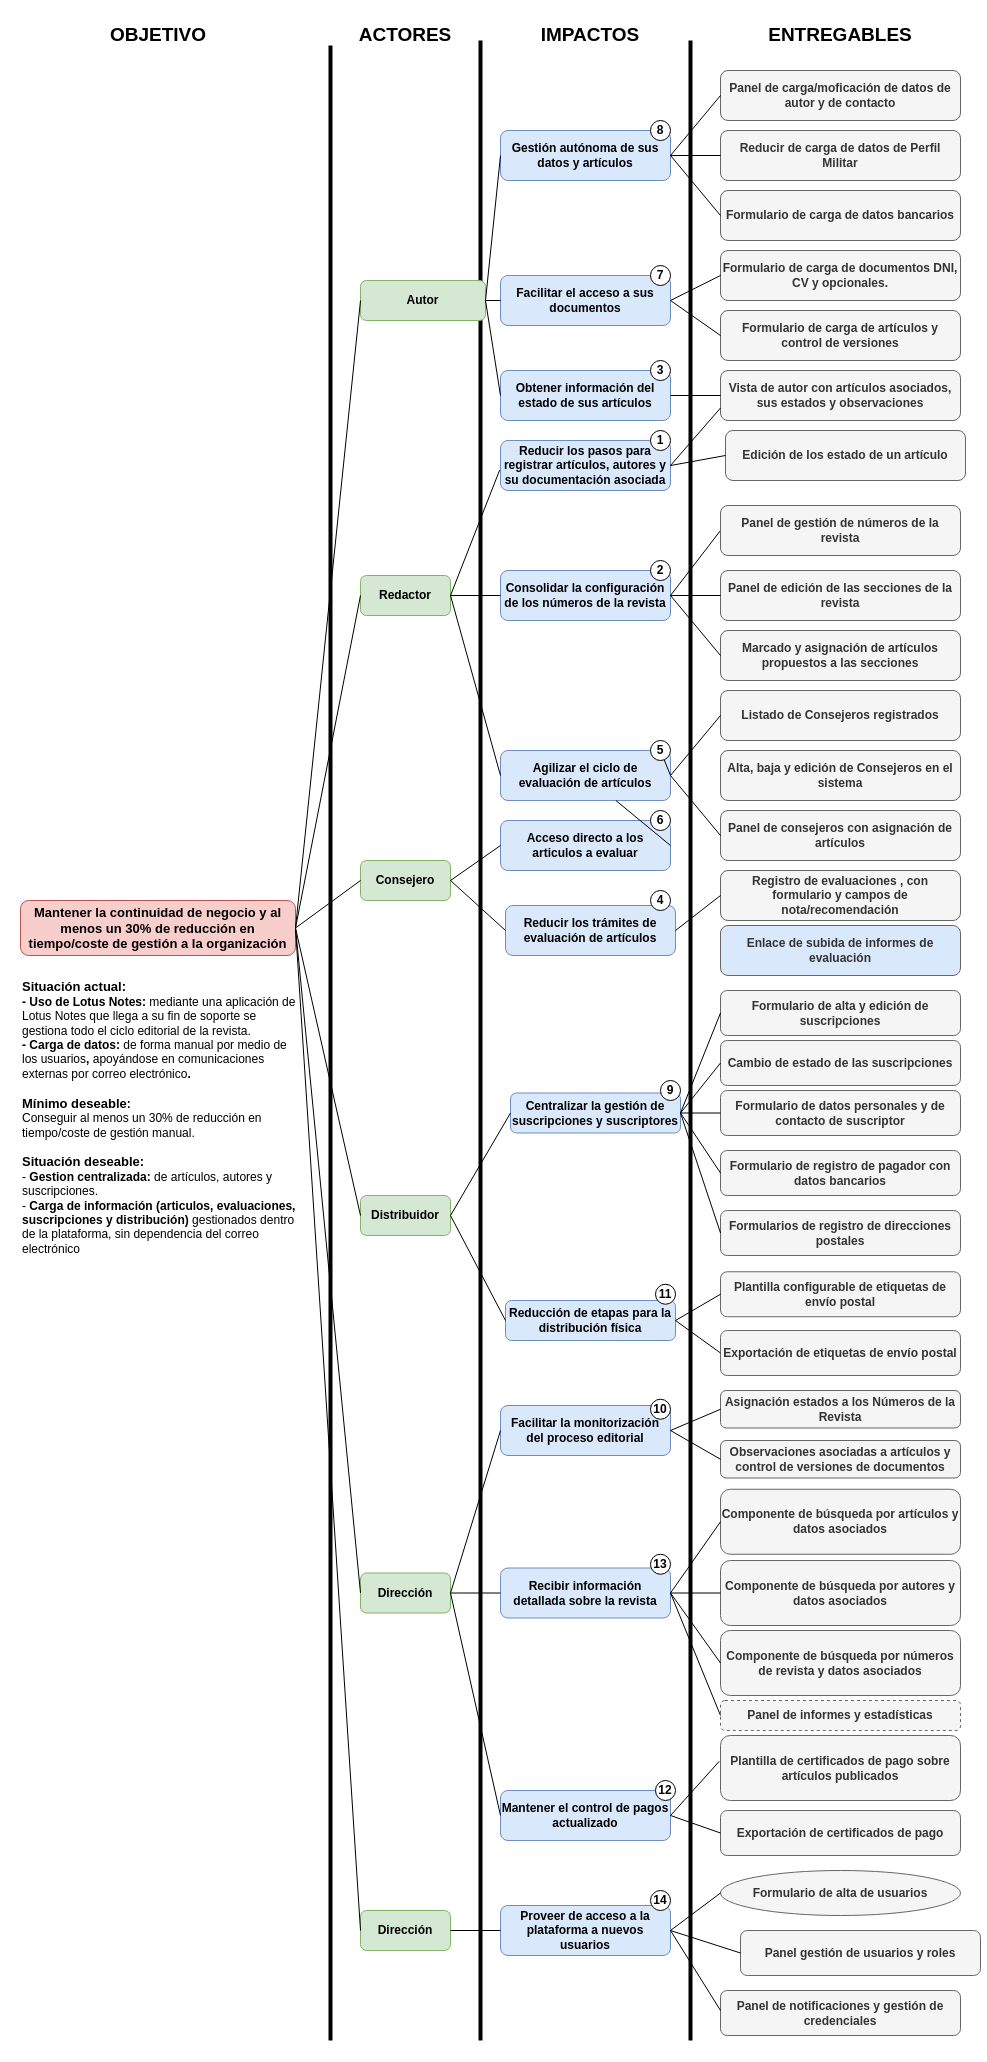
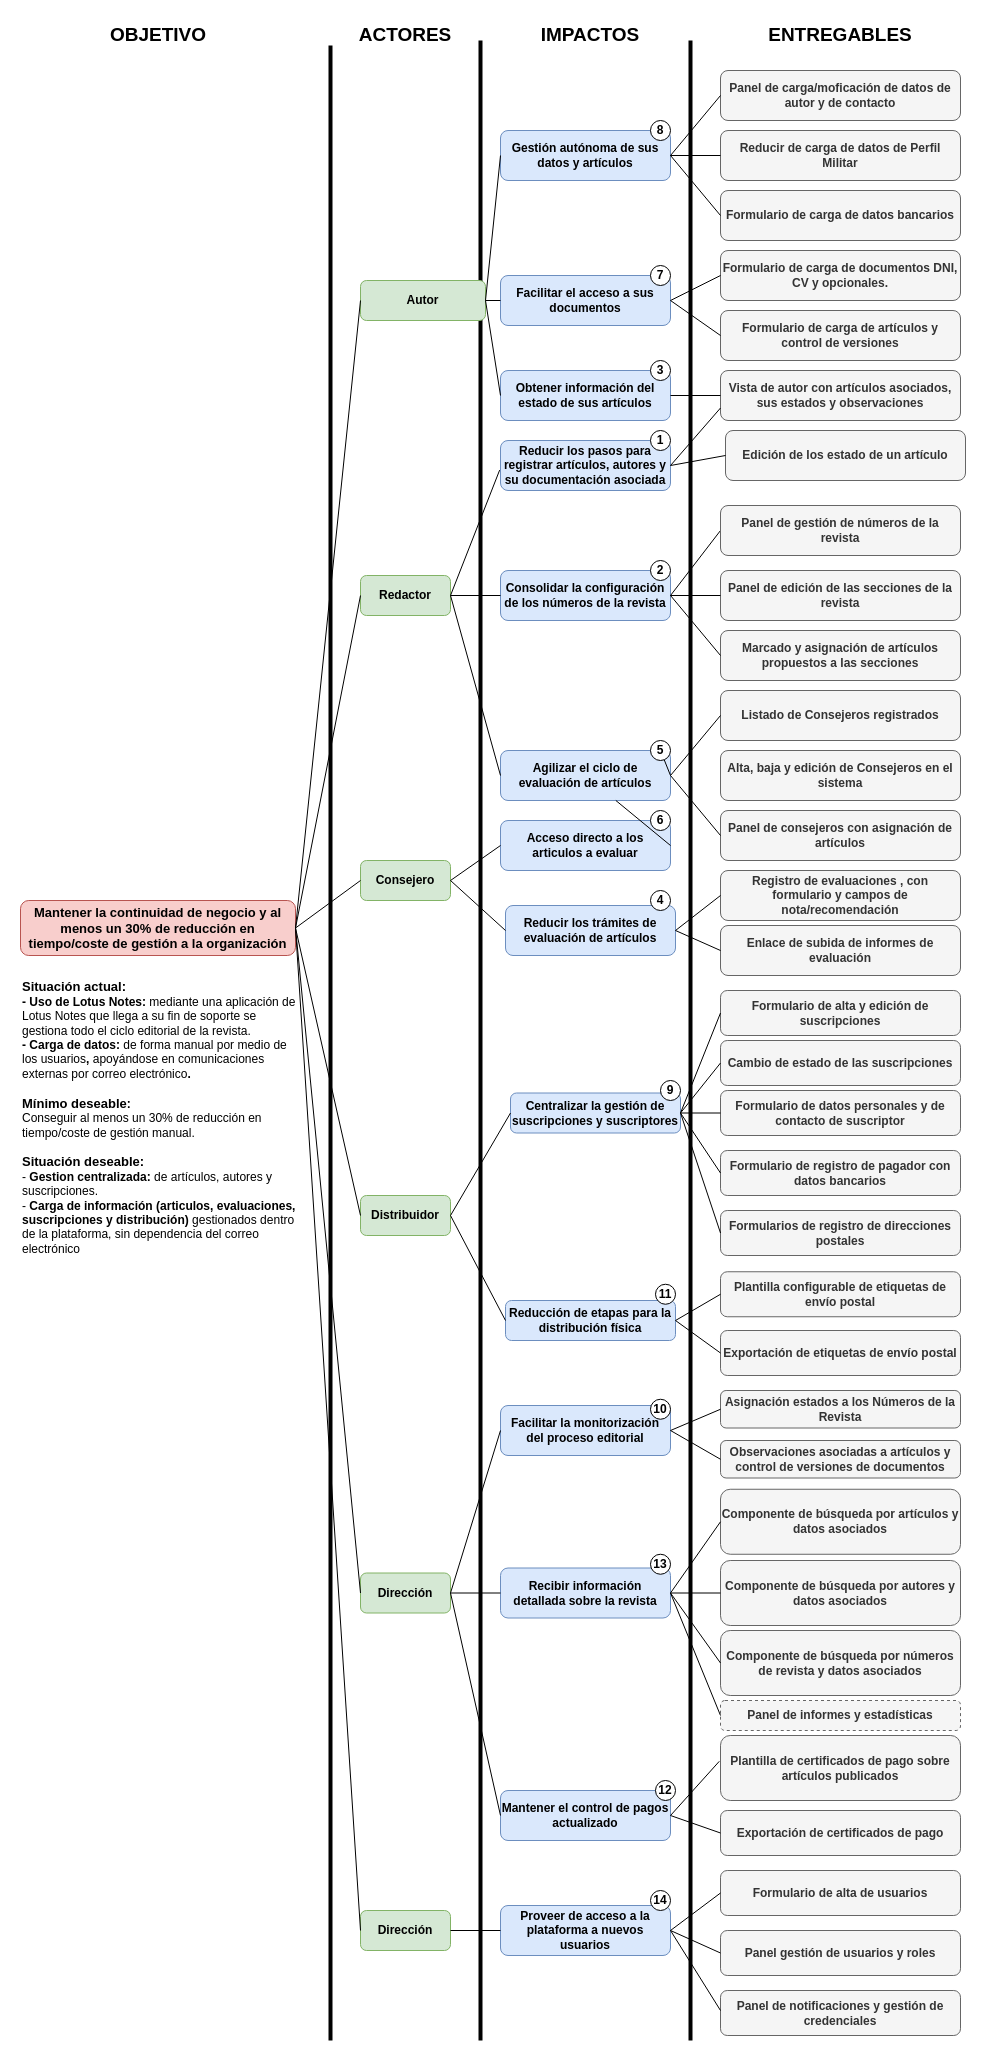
none -> (698, 941)
(841, 951) -> (841, 951)
(841, 1893) -> (841, 1893)
(861, 1953) -> (841, 1953)
